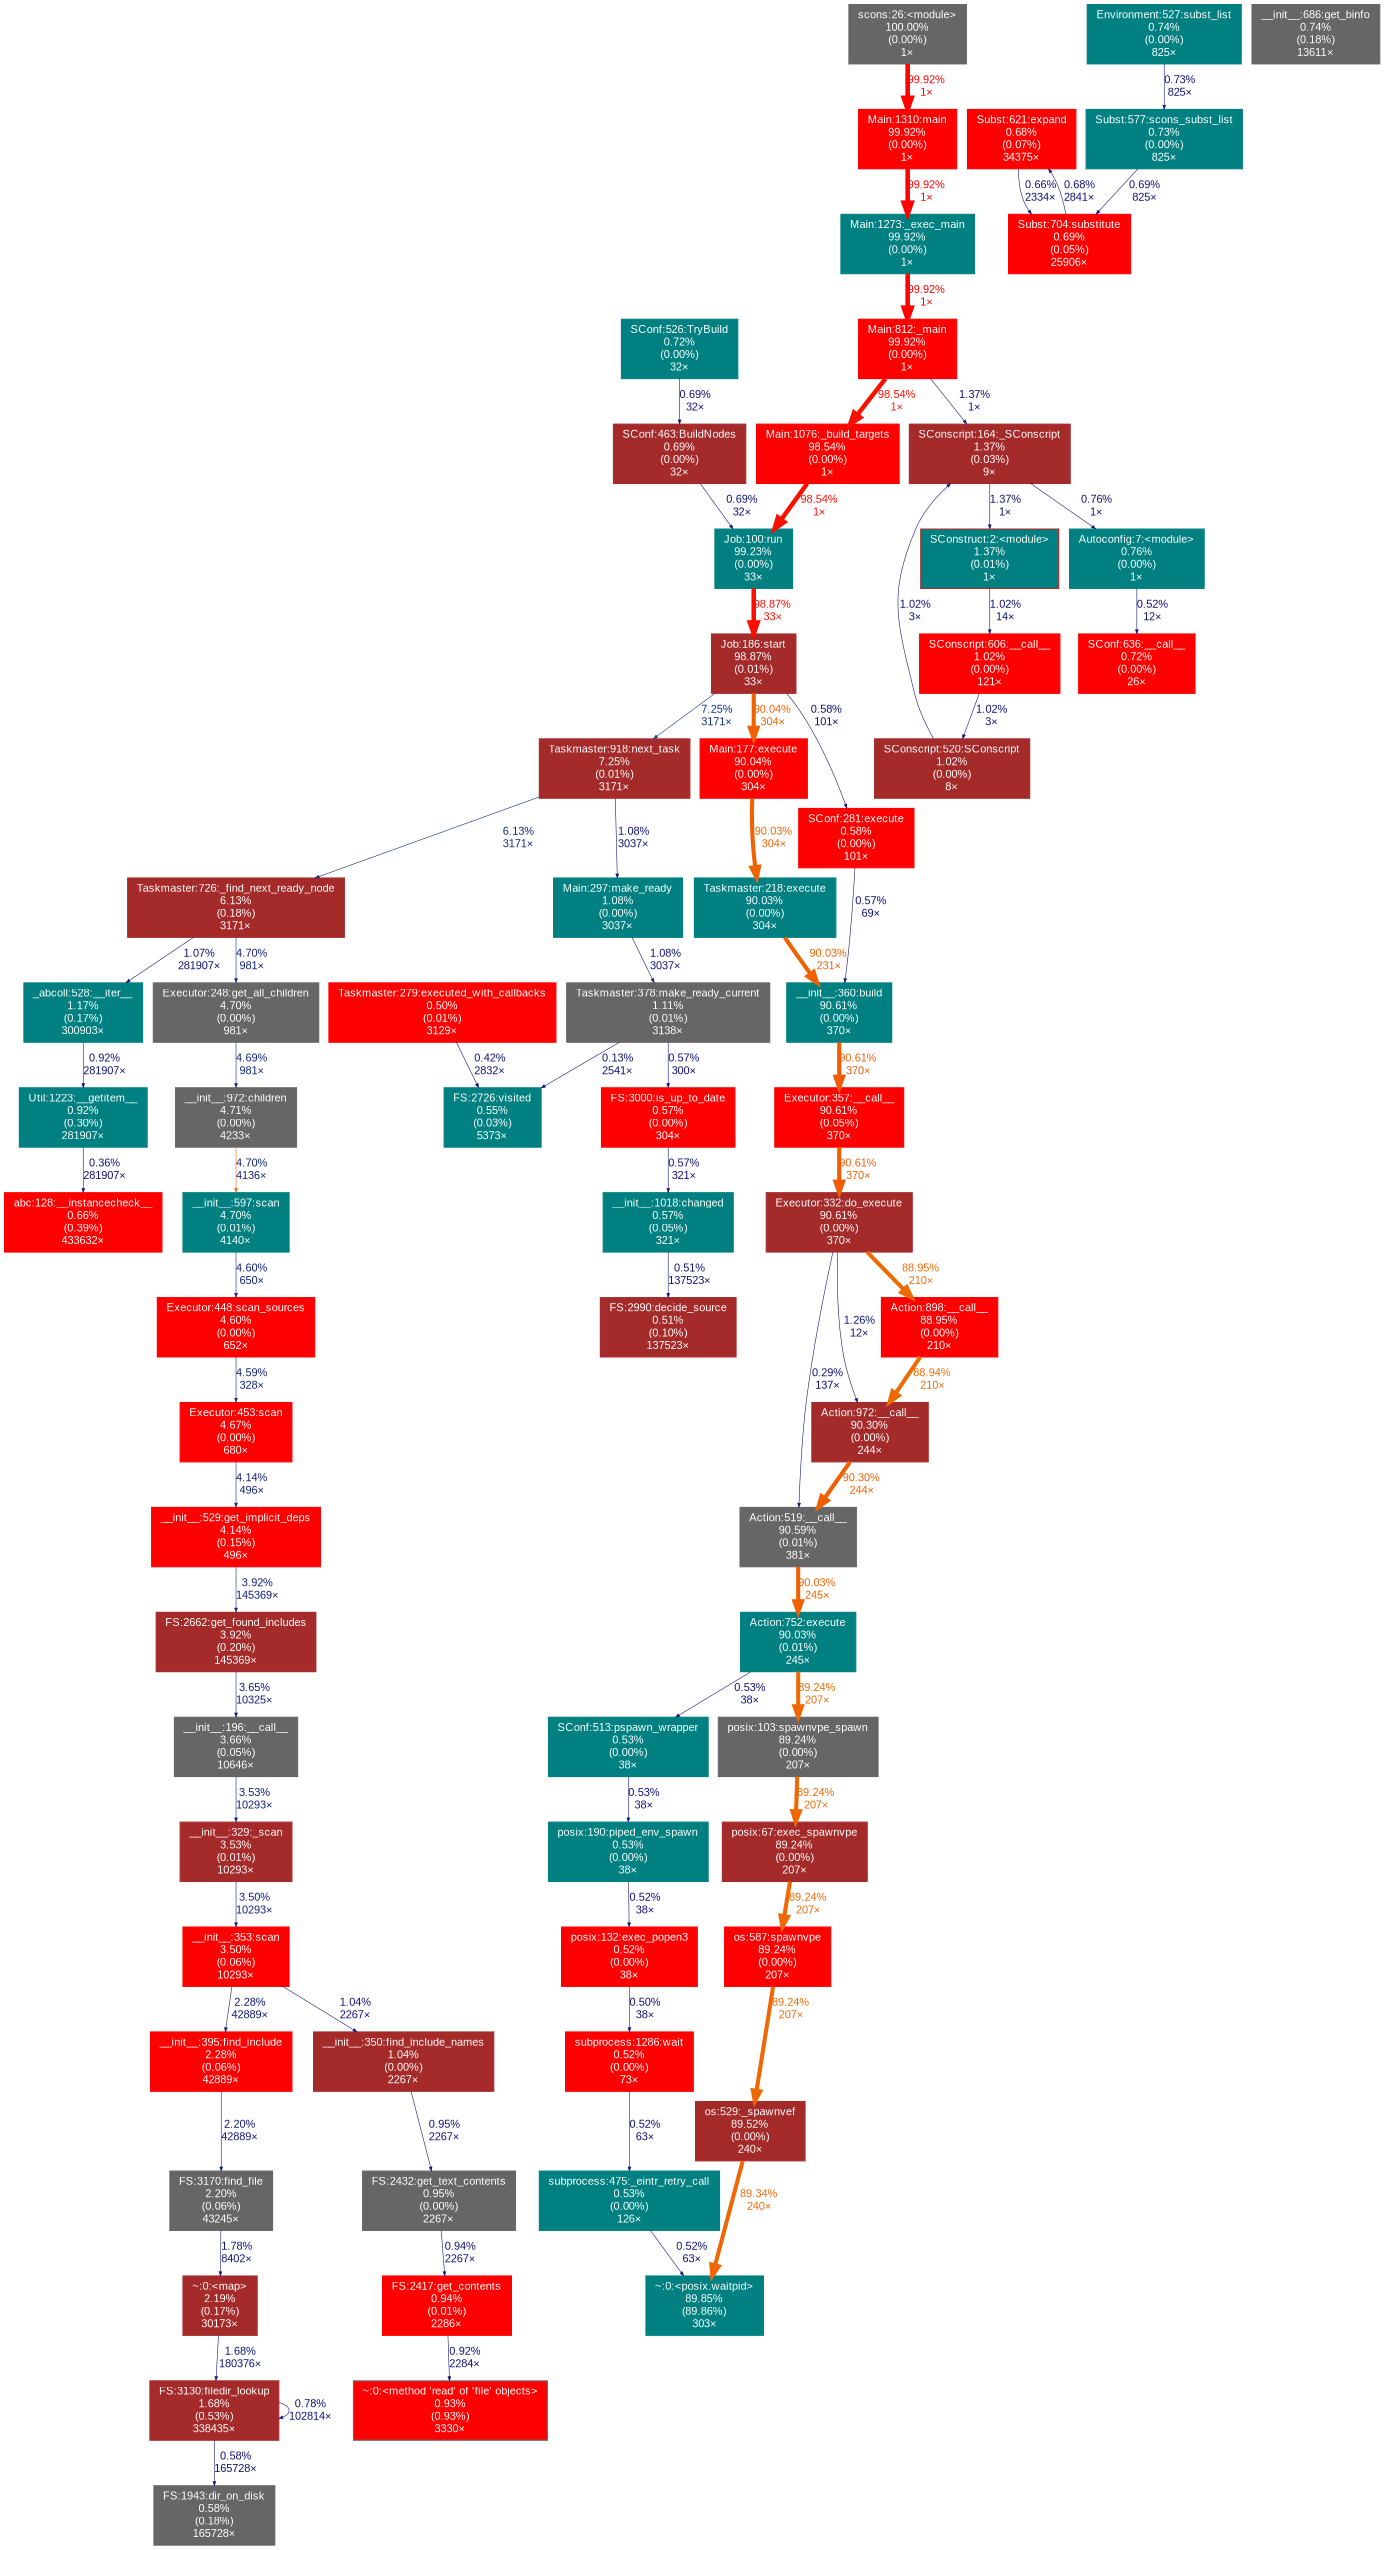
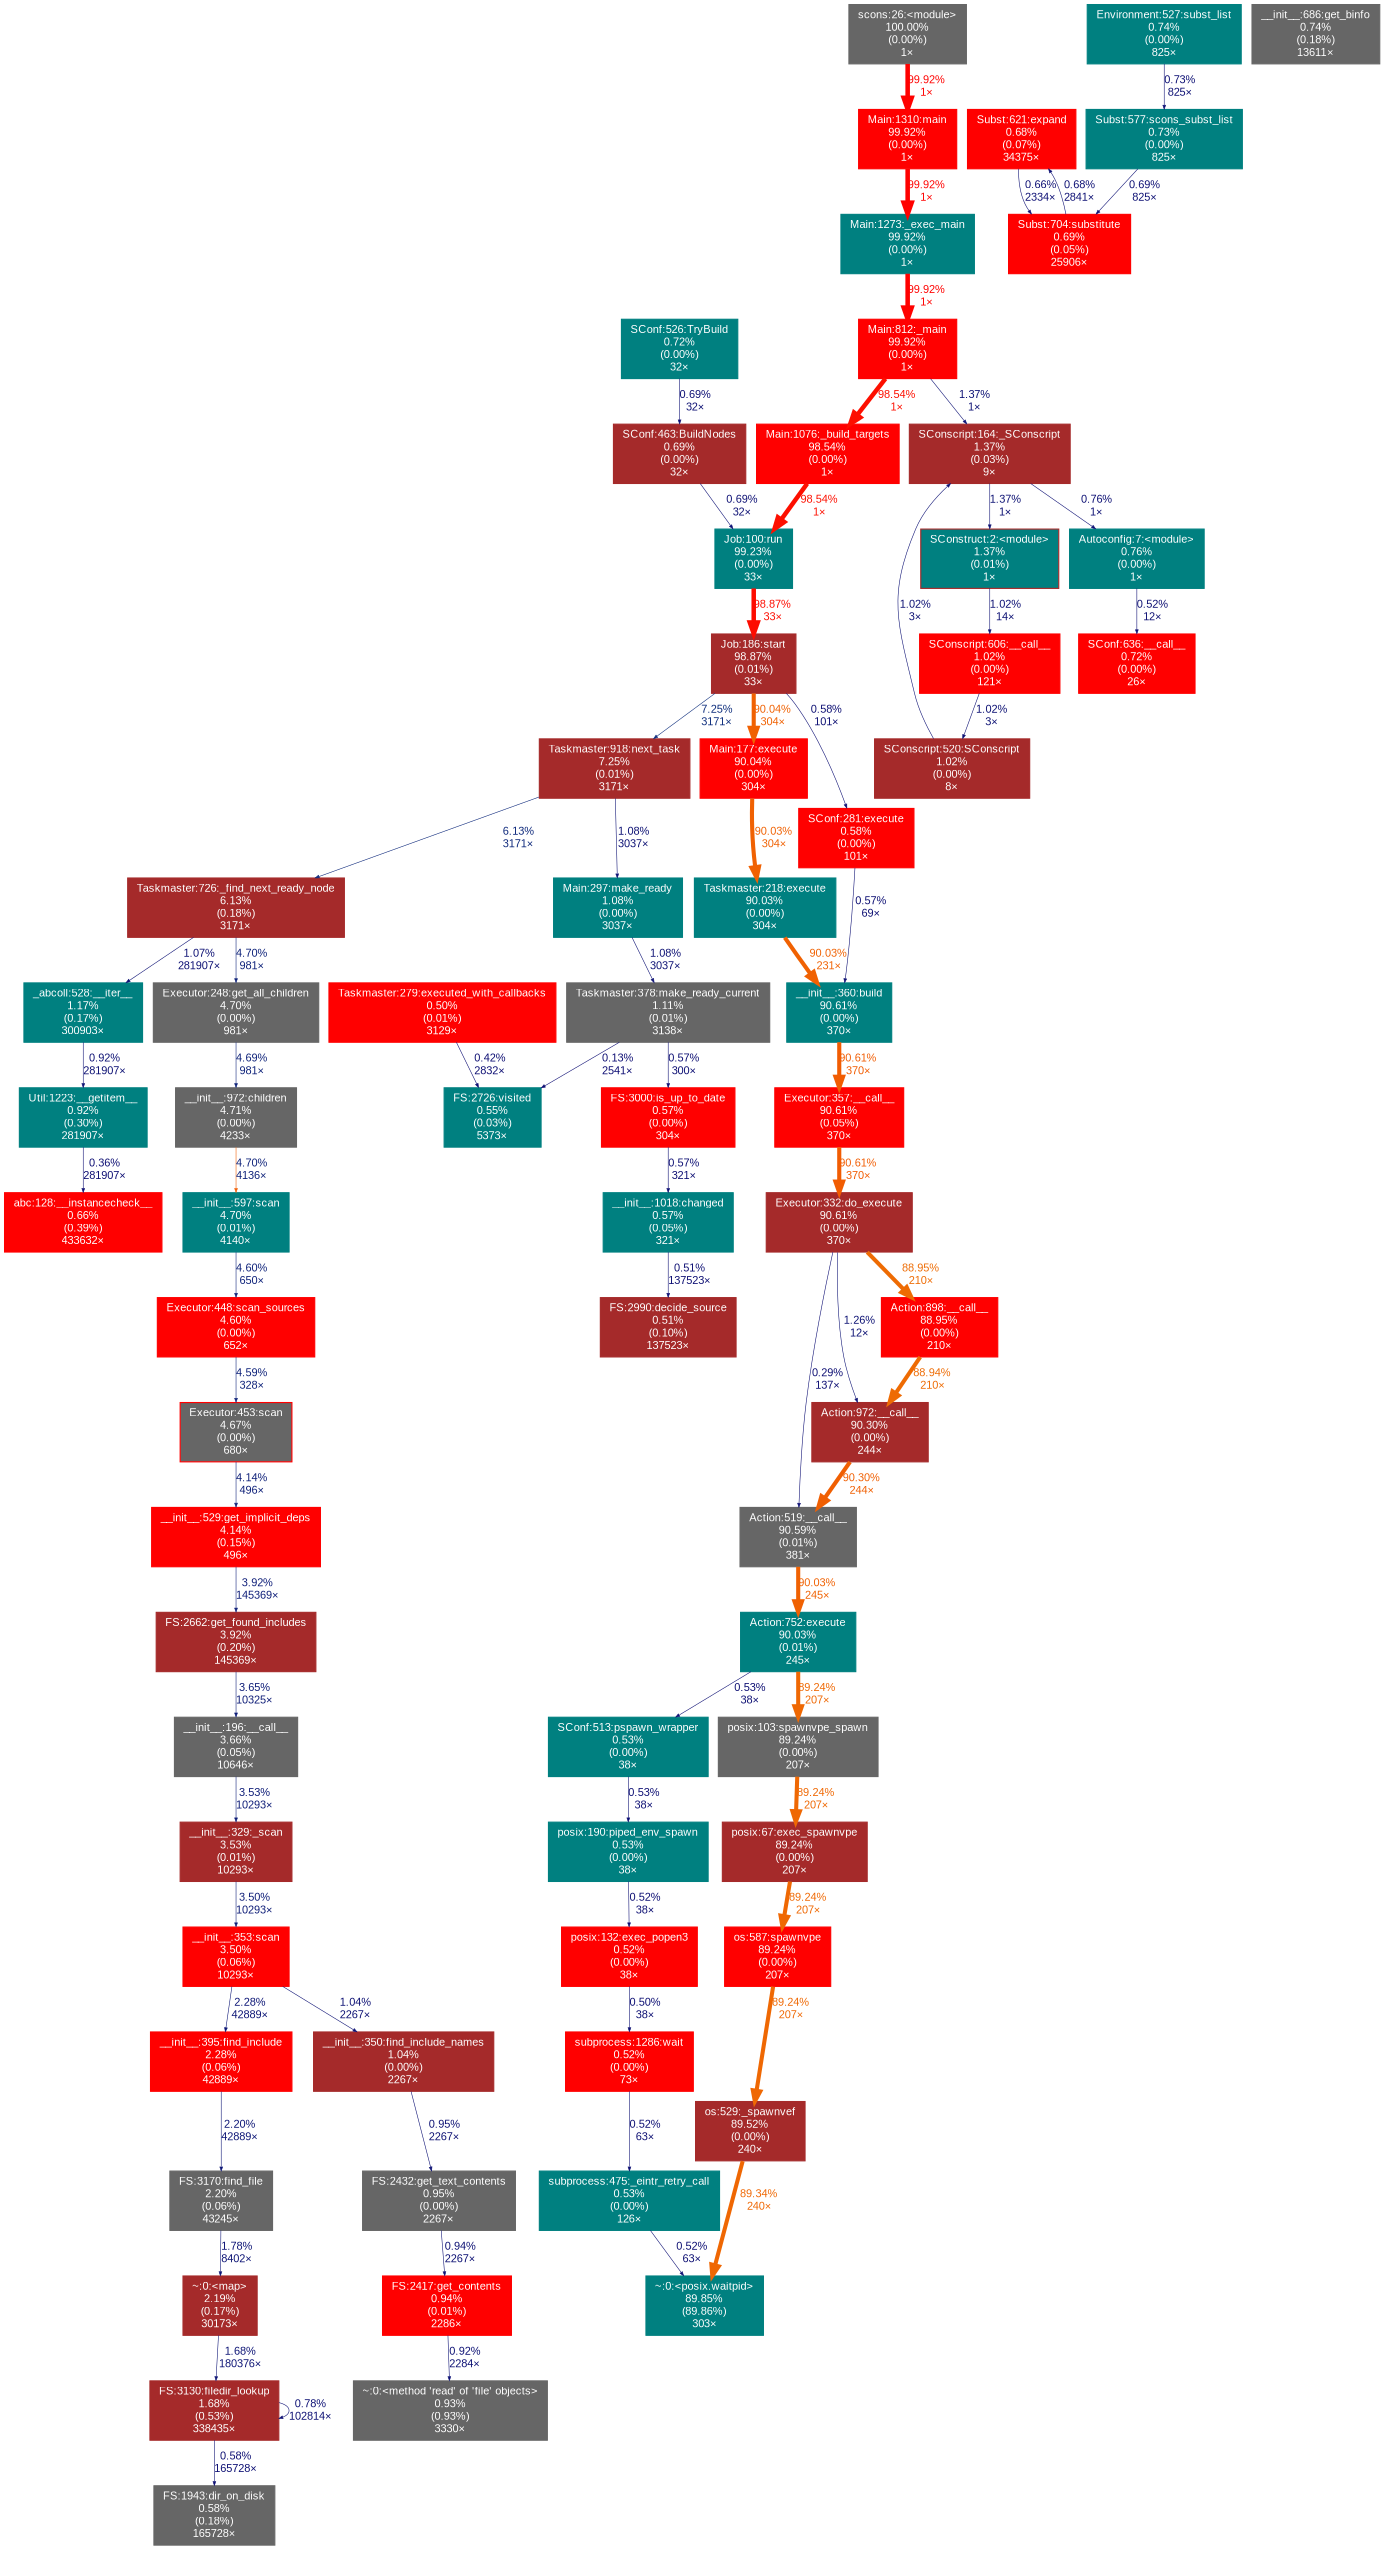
(236, 1432) -> (236, 1432)
(450, 2411) -> (450, 2411)
